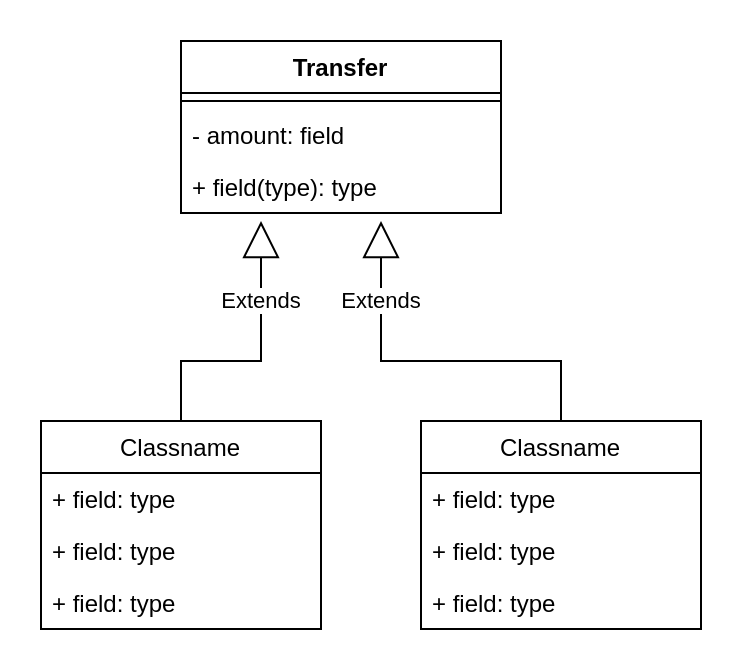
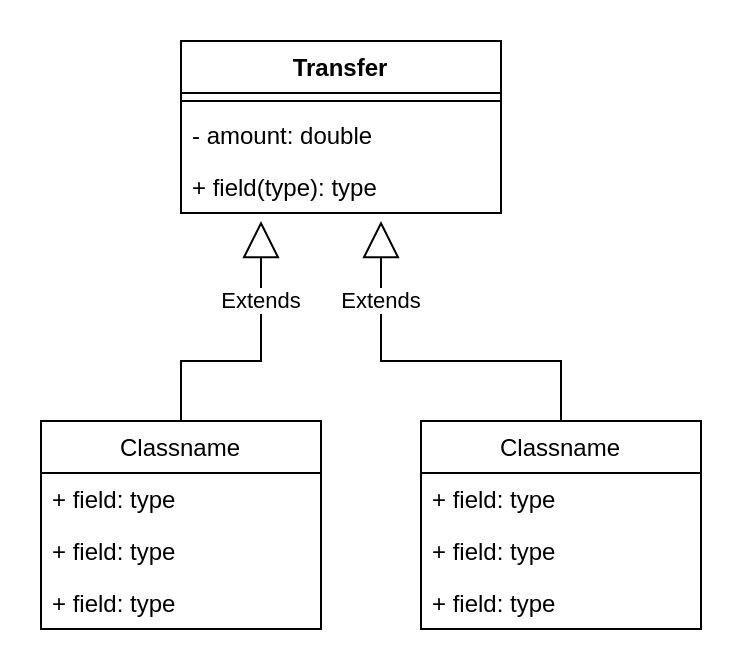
(280, 136) -> (290, 136)
